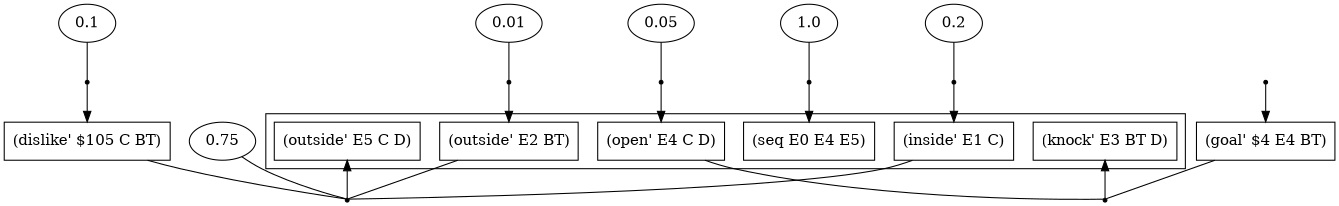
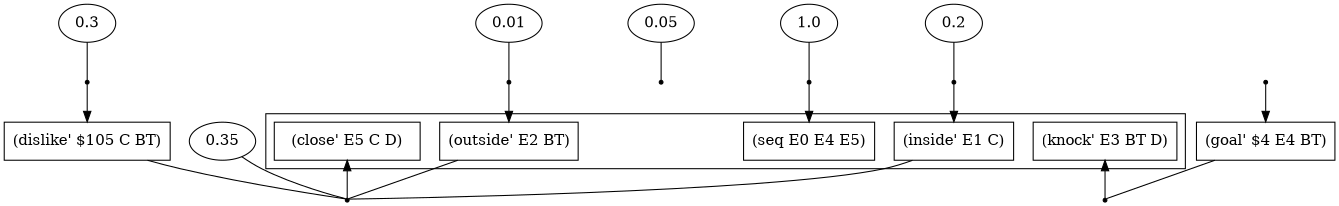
(87, 23) -> (87, 23)
(222, 141) -> (222, 141)
(347, 141) -> (347, 141)
(661, 141) -> none
